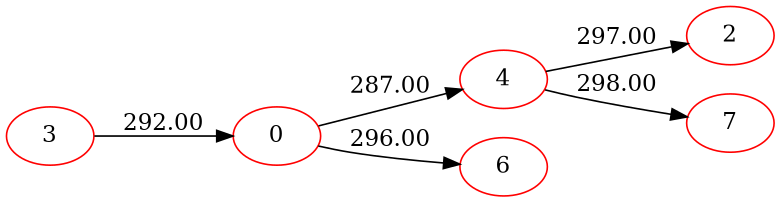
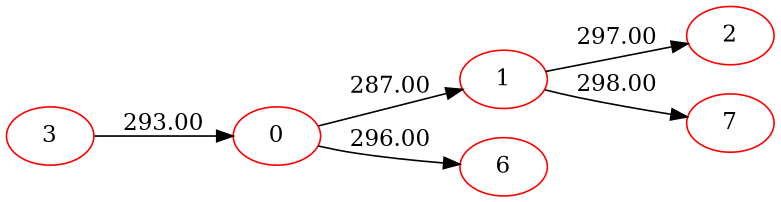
(504, 79) -> (504, 79)
(164, 124) -> (164, 124)
